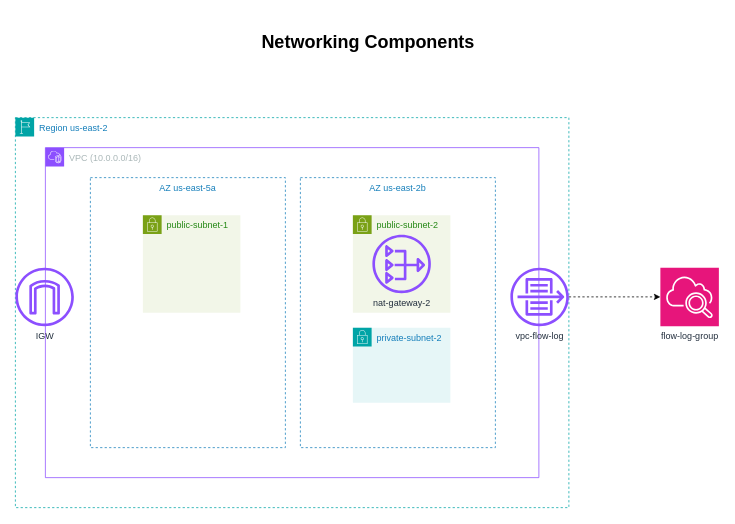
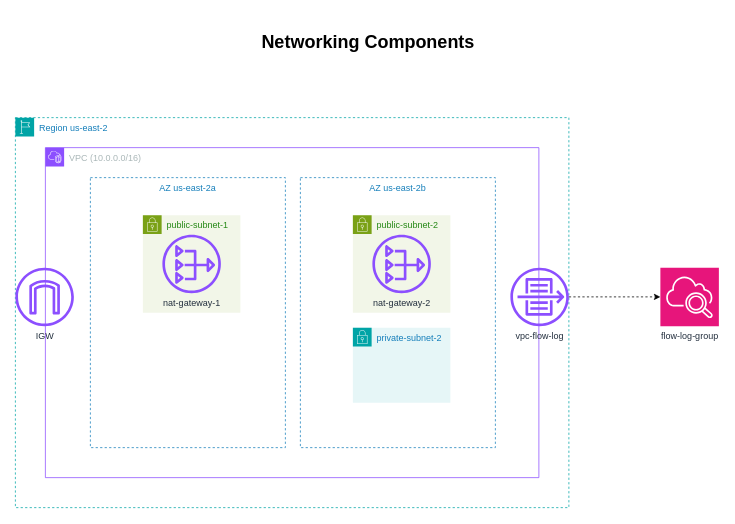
(188, 188) -> (188, 188)
none -> (192, 264)
